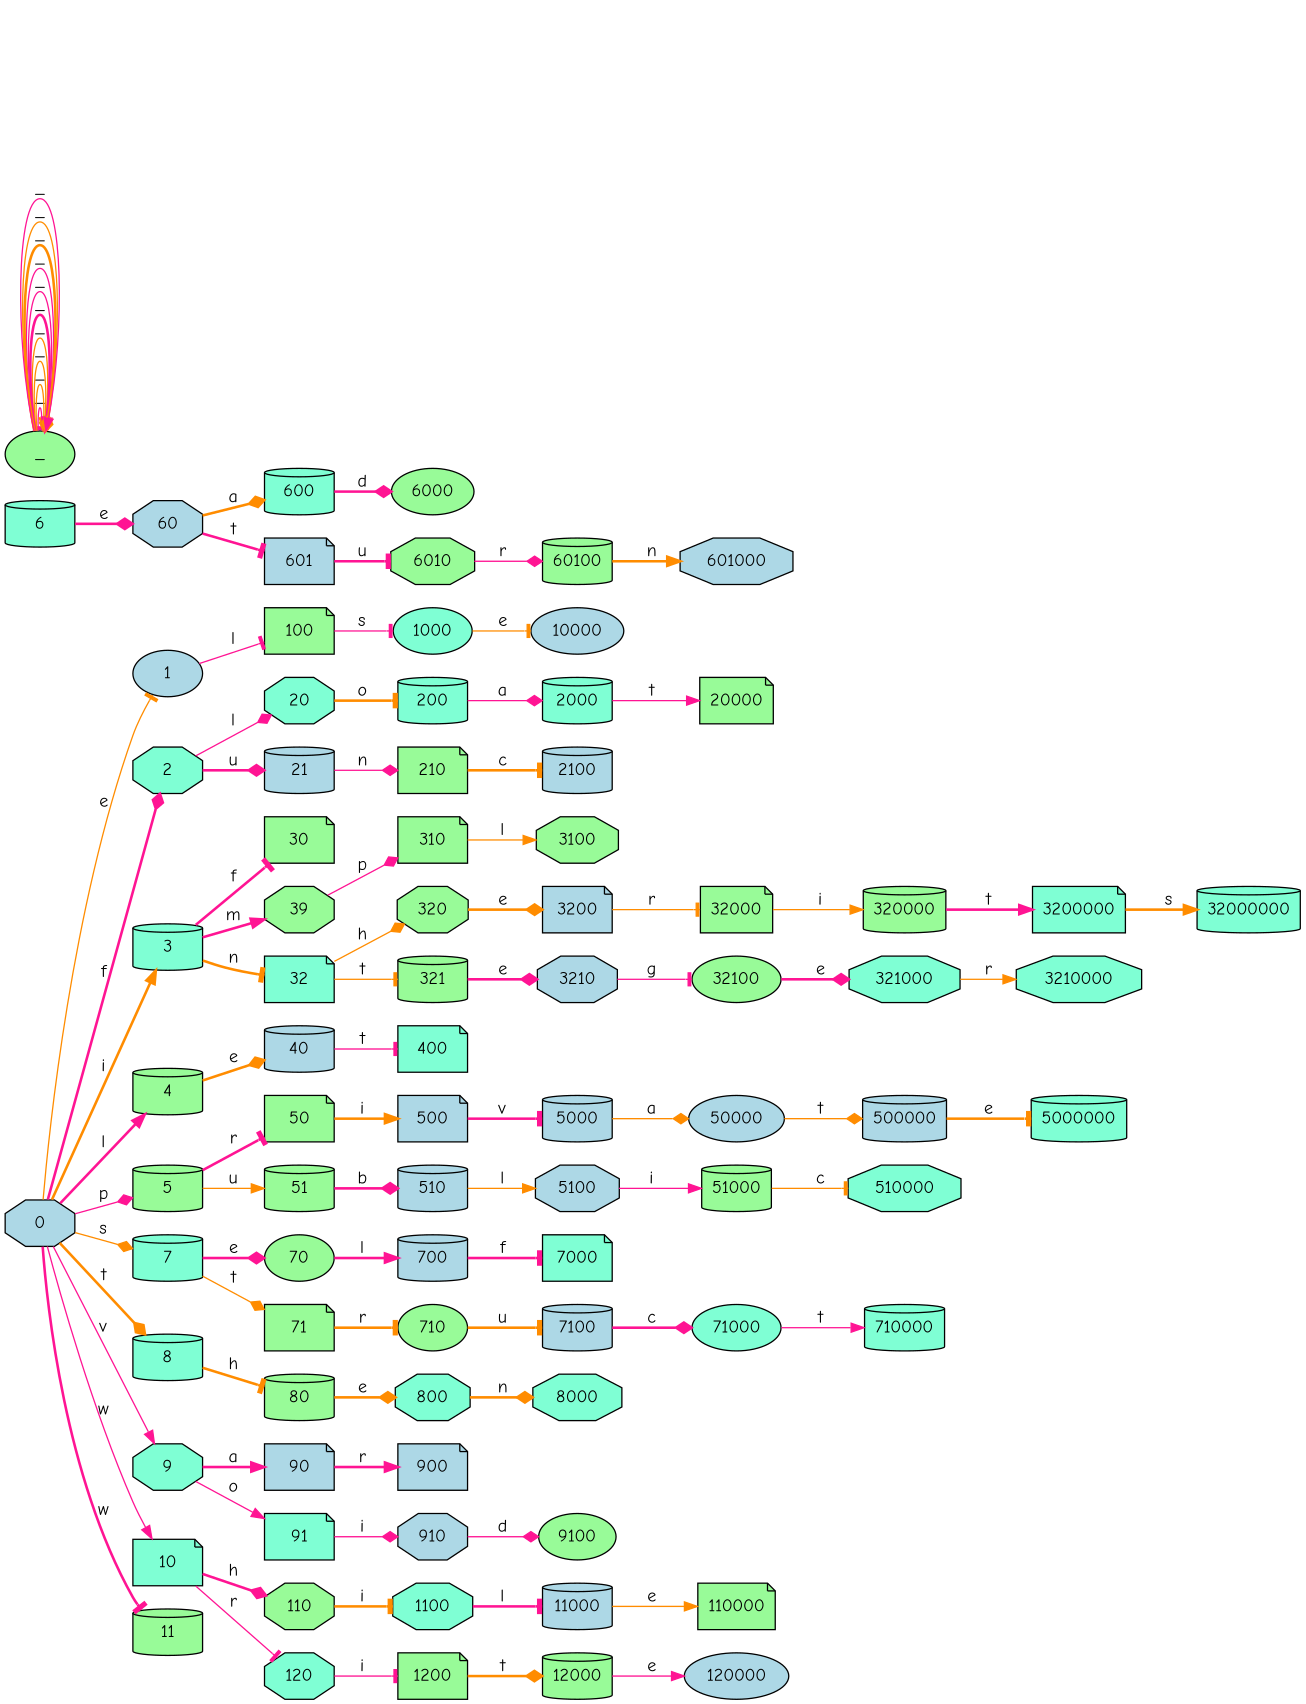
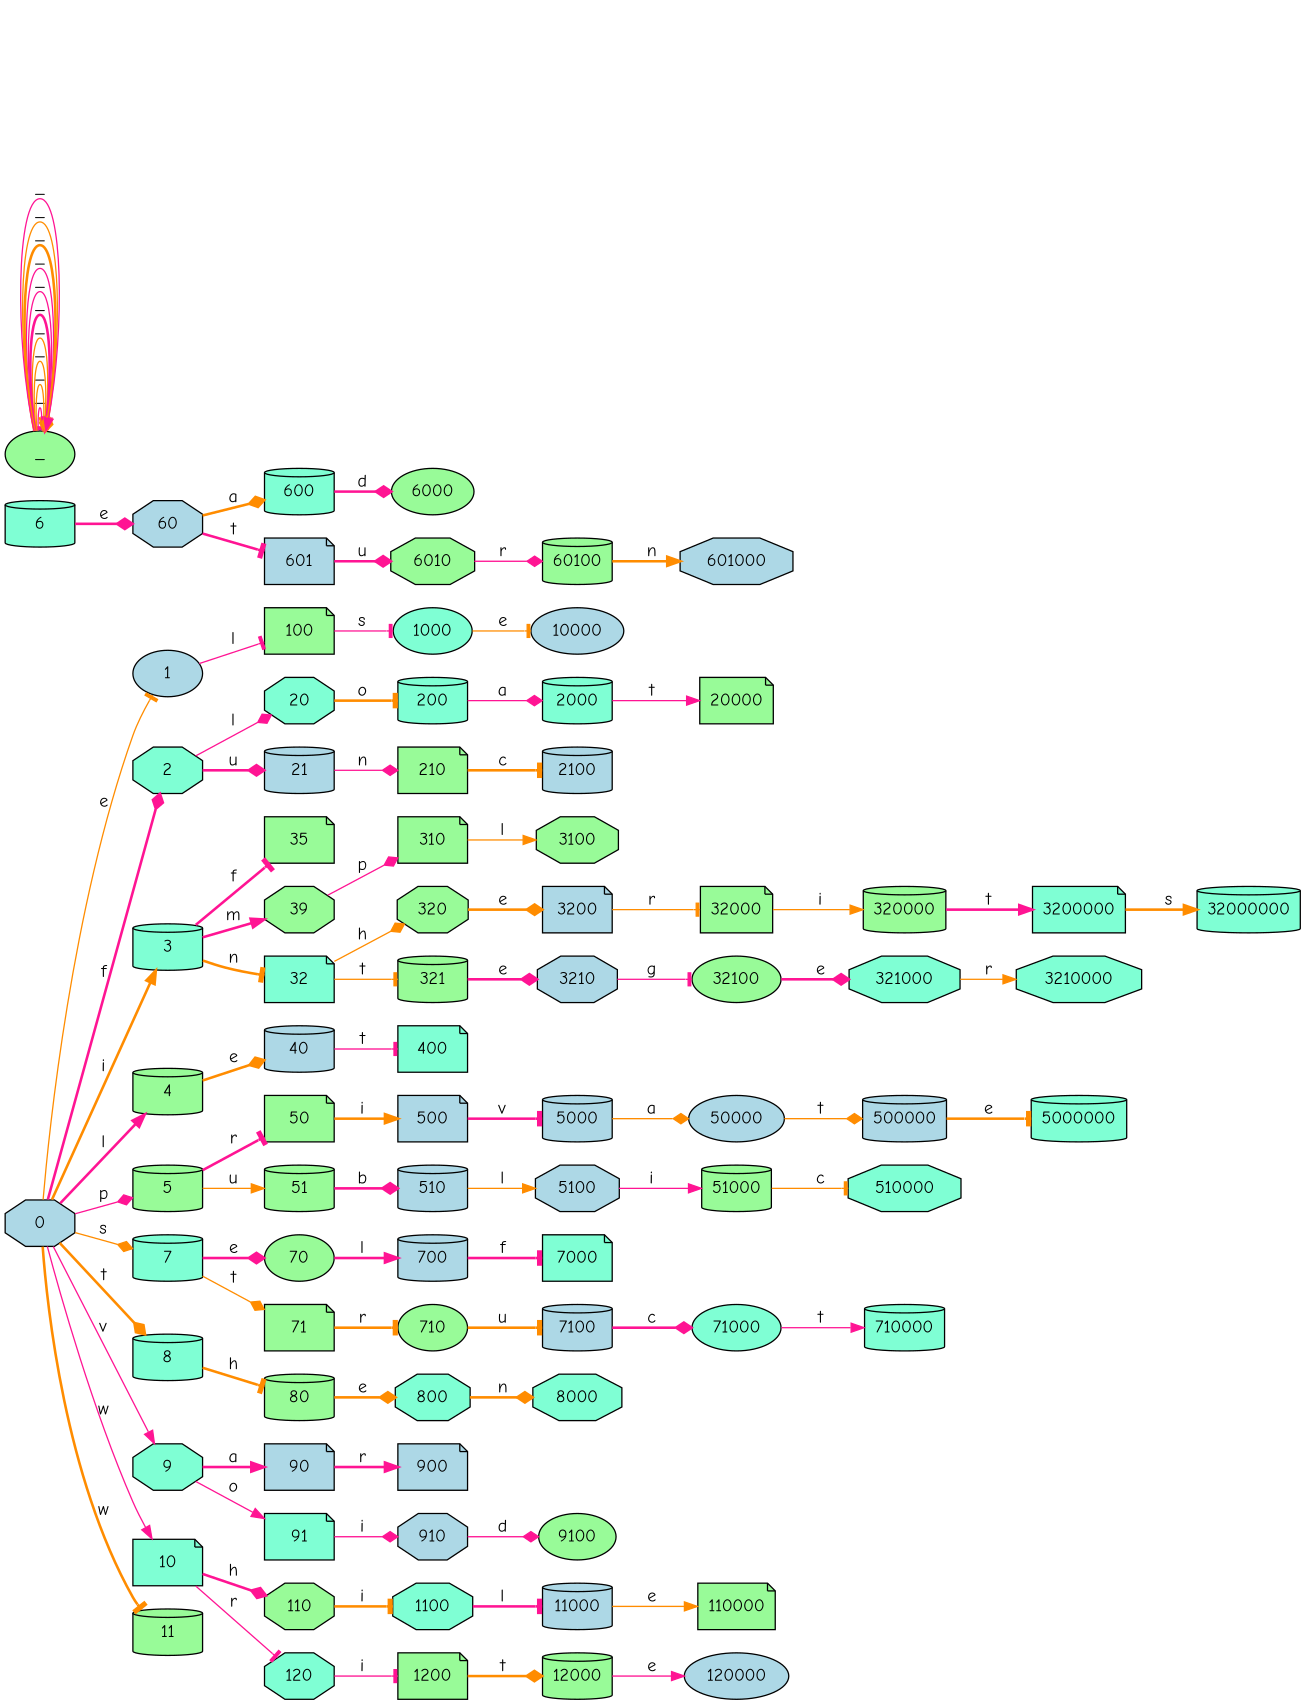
(359, 561) -> (359, 561)
(299, 840) -> (299, 840)
(71, 1431) -> (71, 1431)
